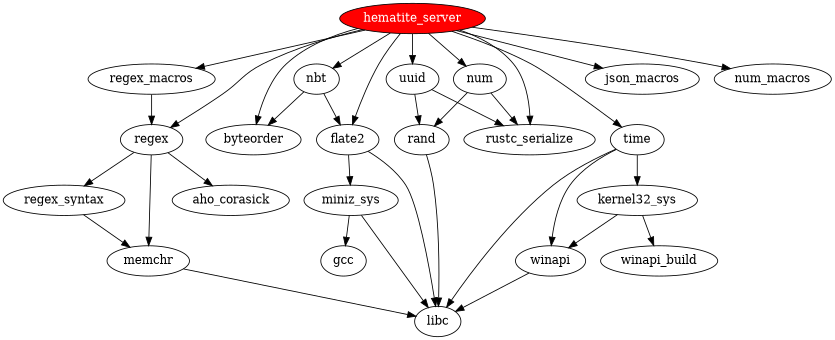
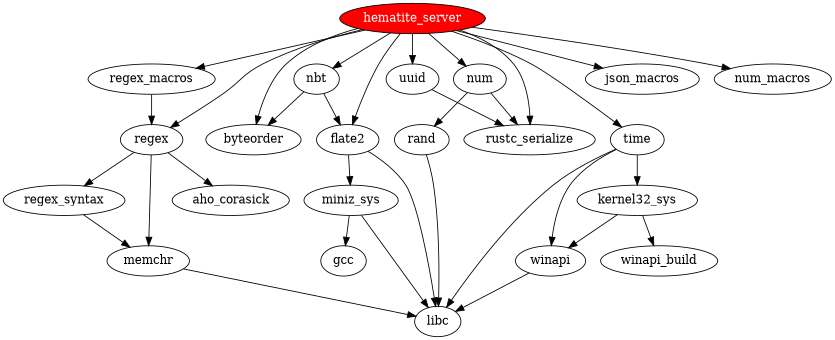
(416, 105) -> none
